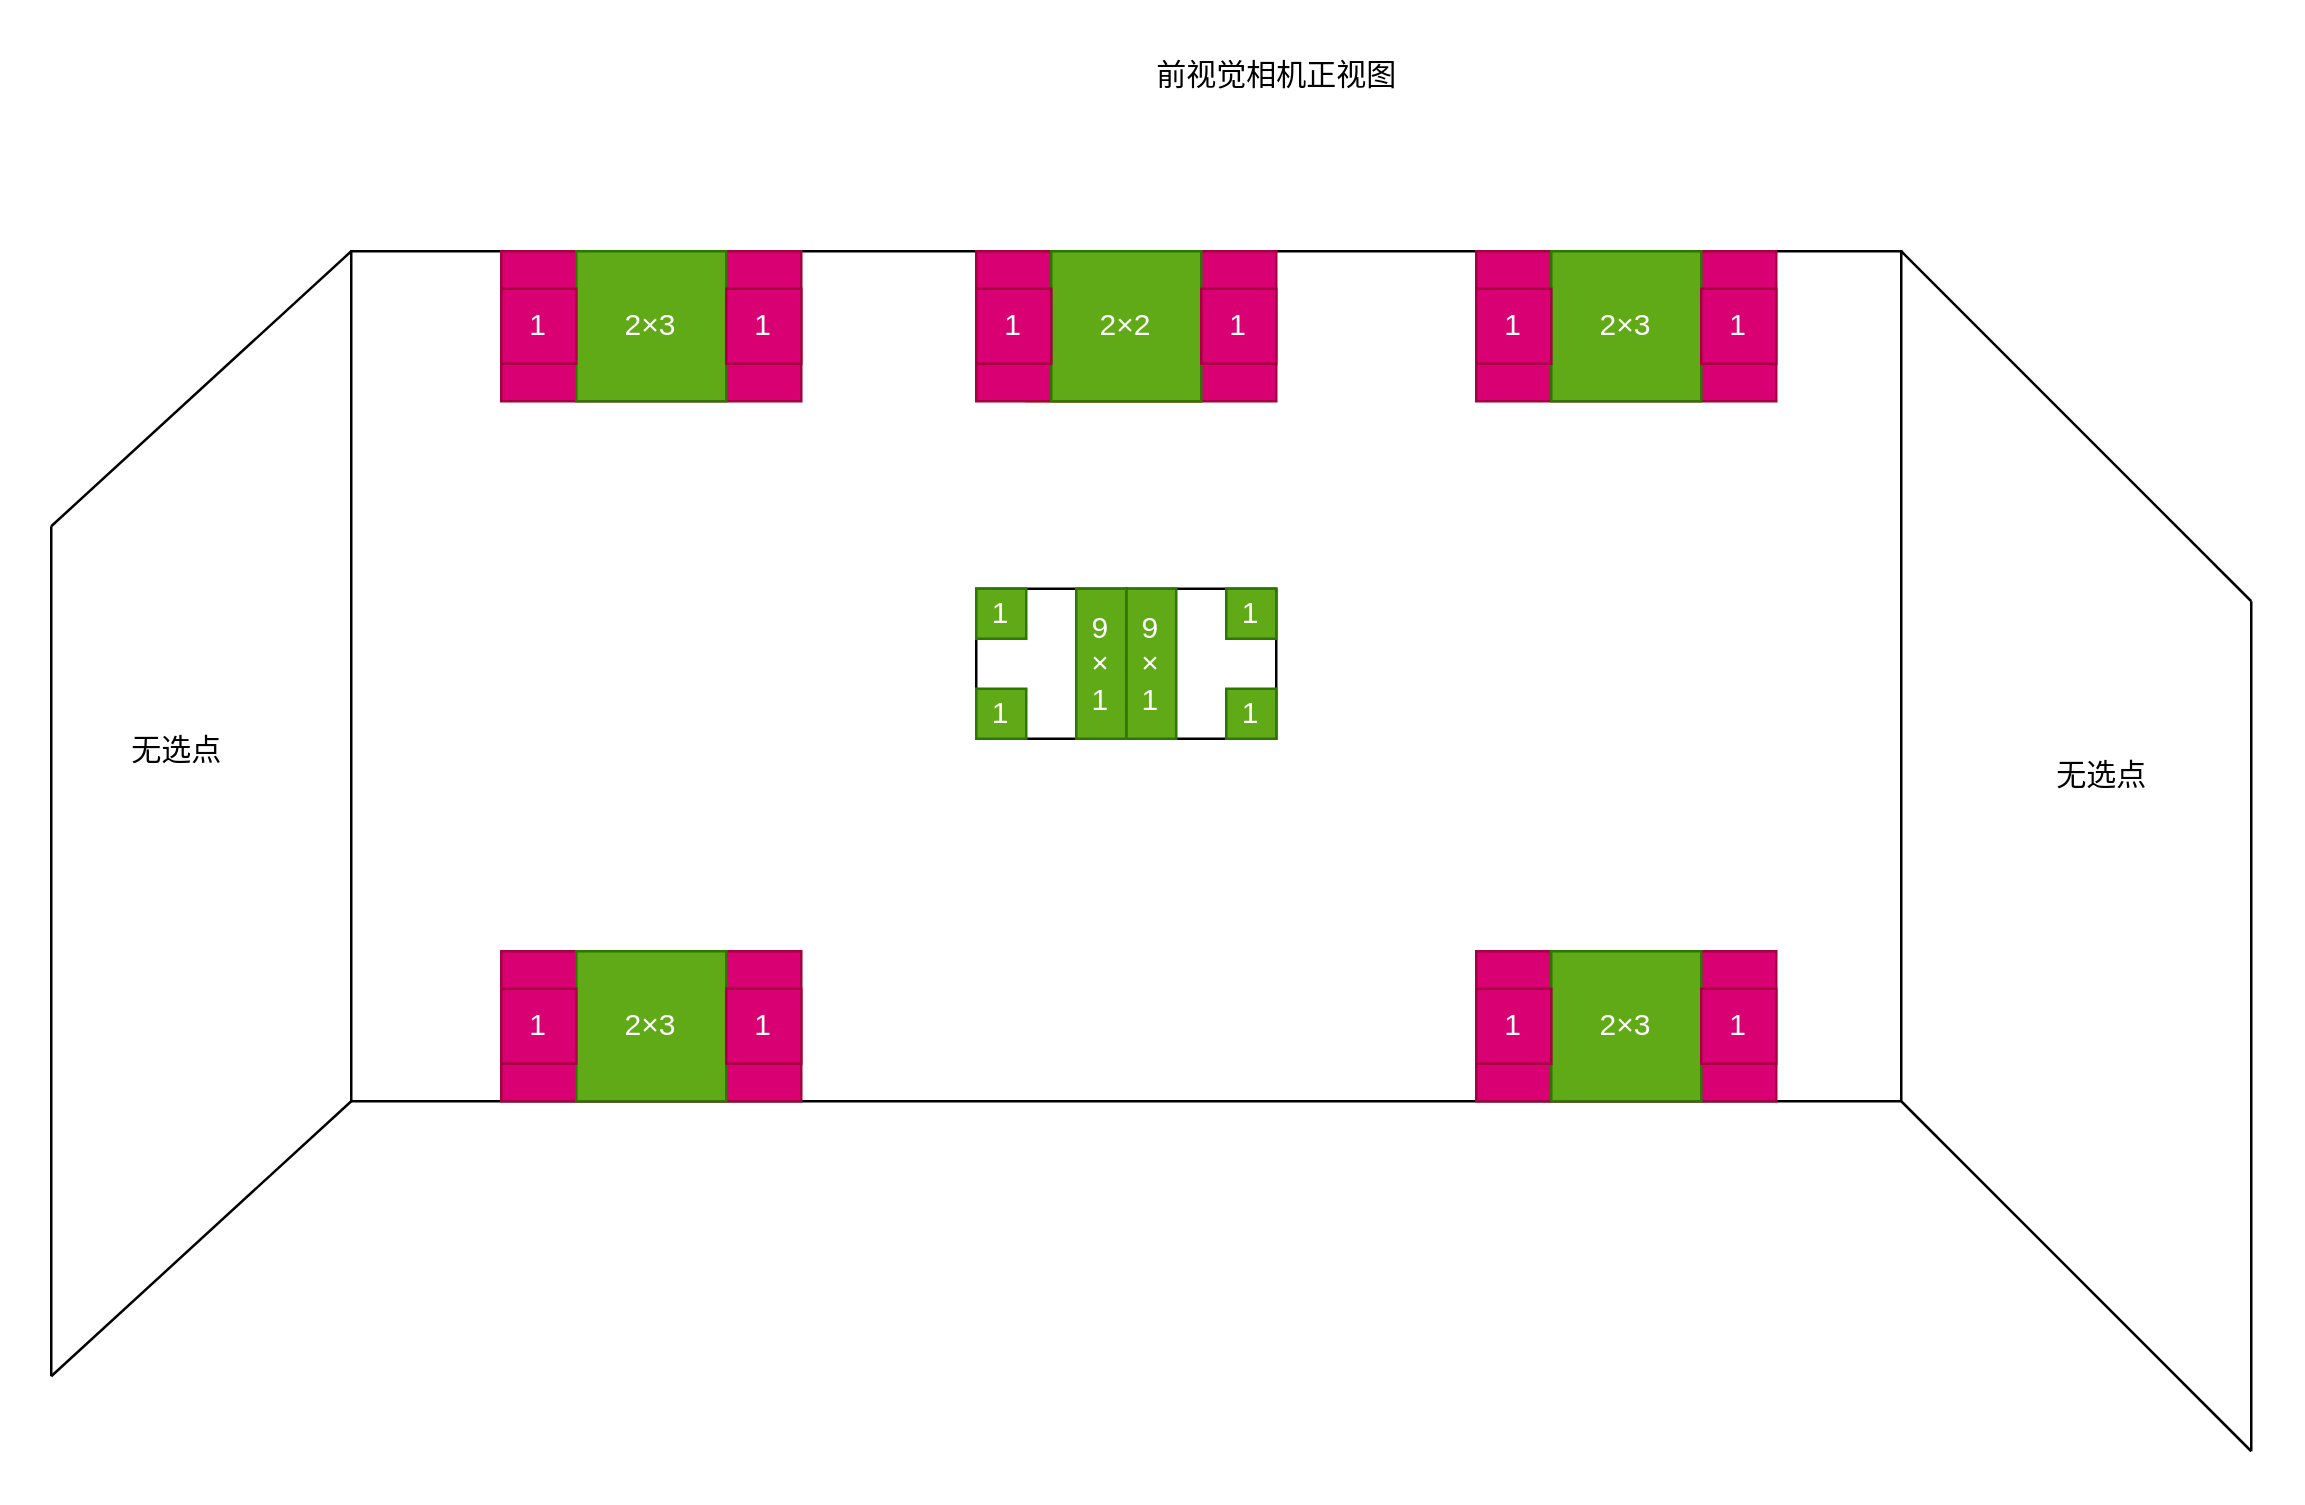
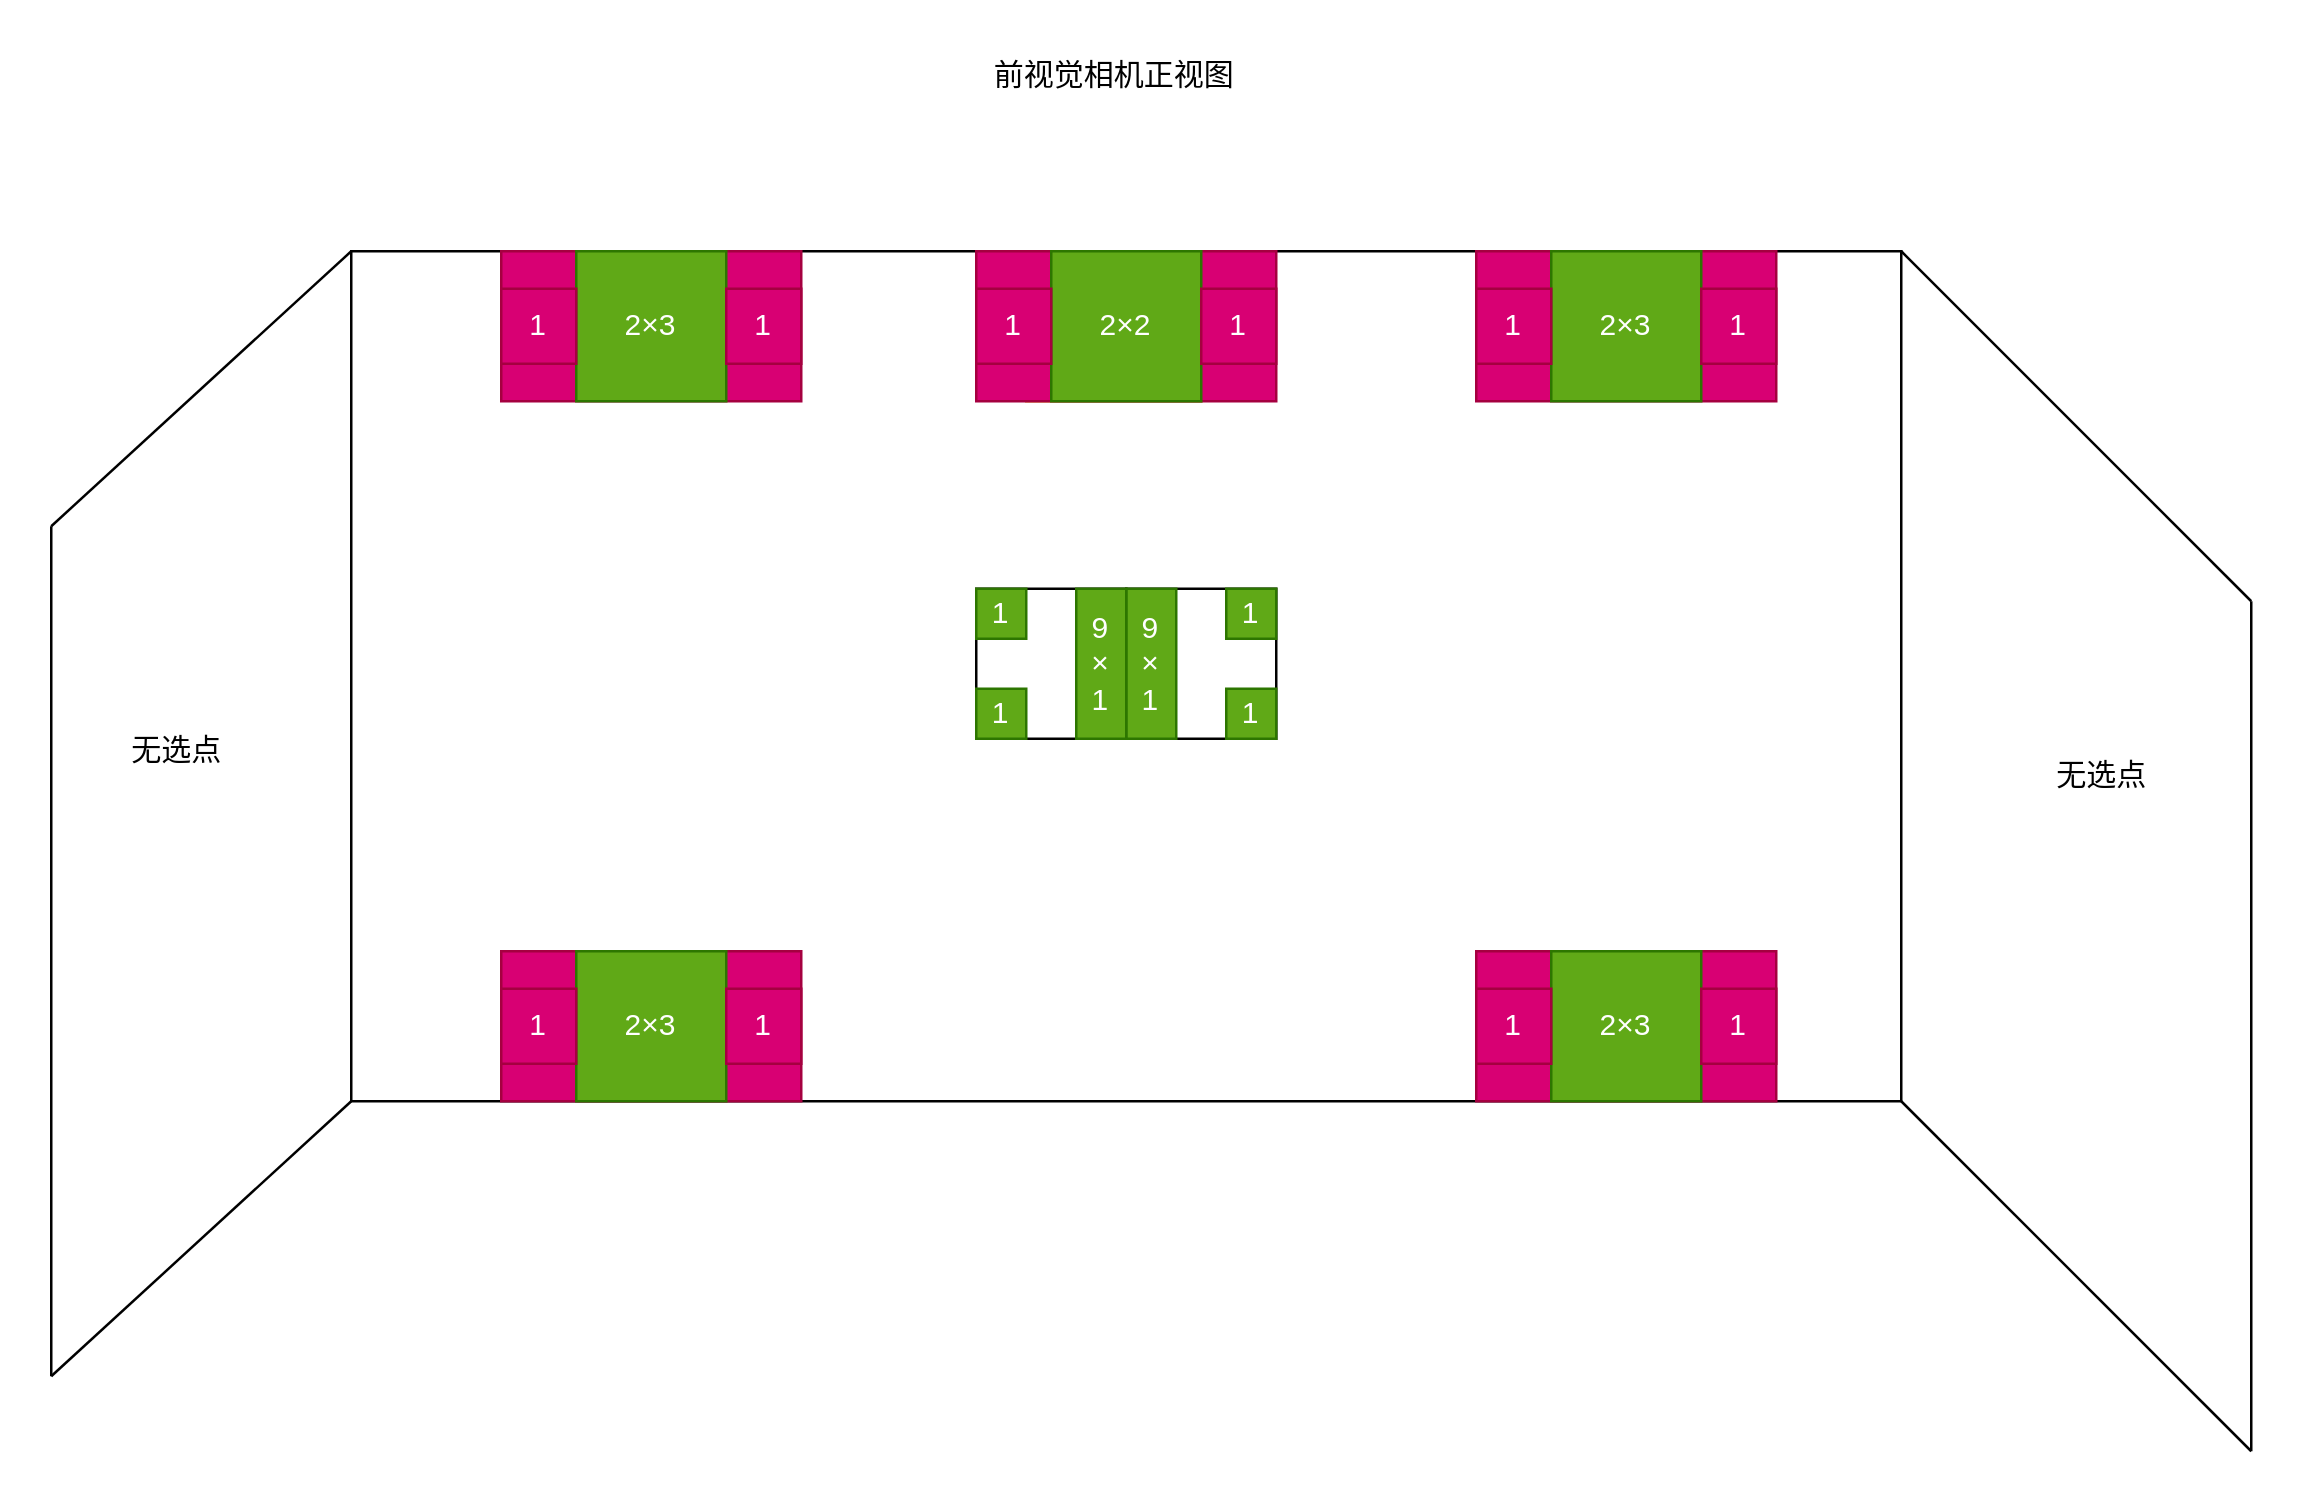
(1276, 76) -> (1114, 76)
